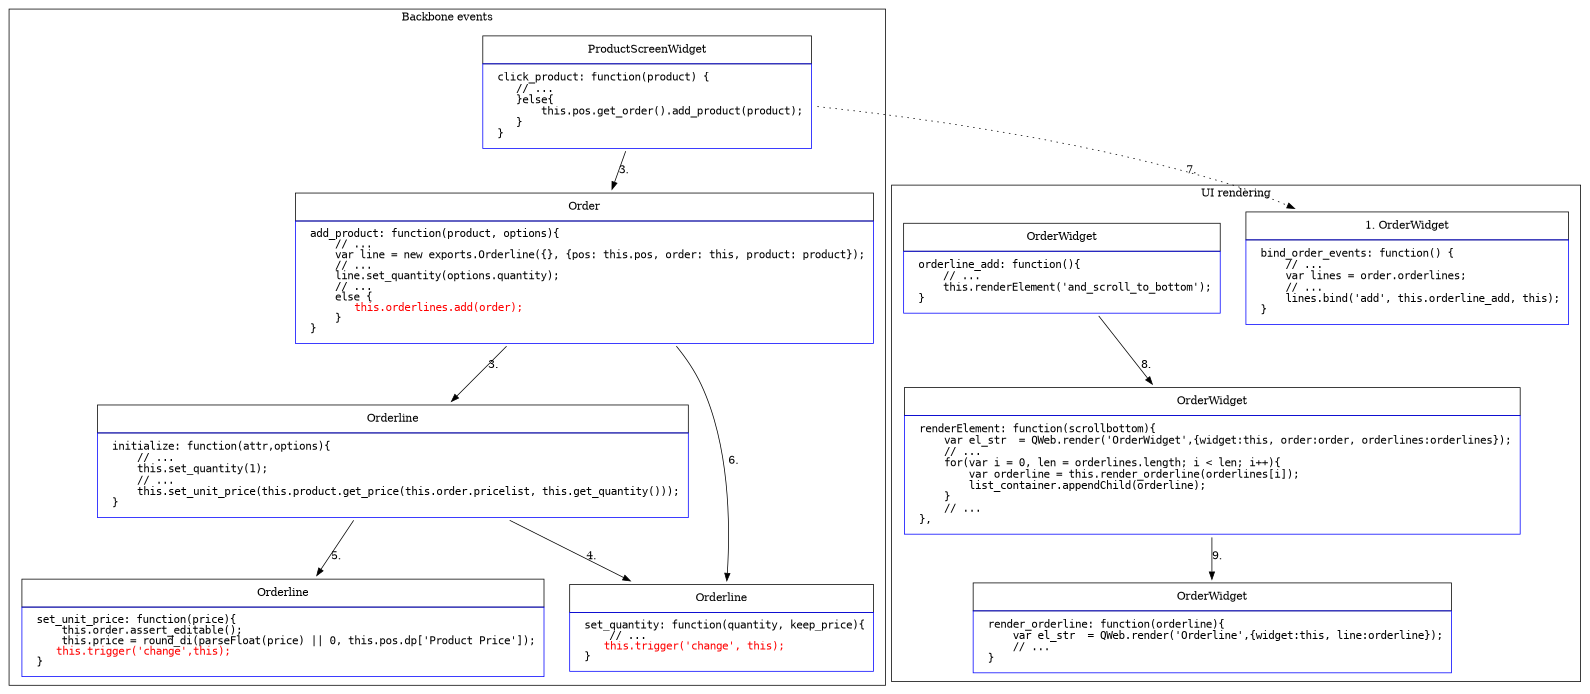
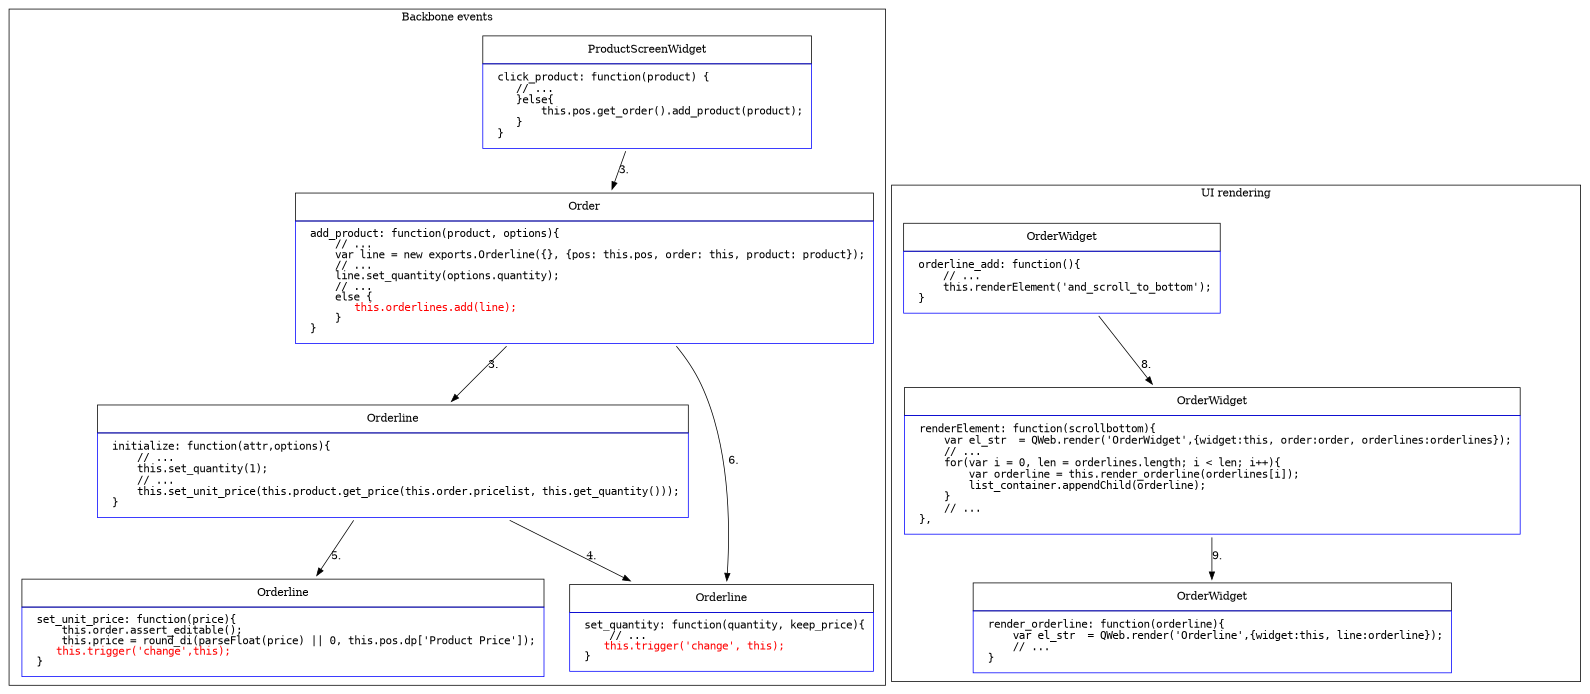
(1407, 268) -> none
(439, 308) -> (436, 308)
